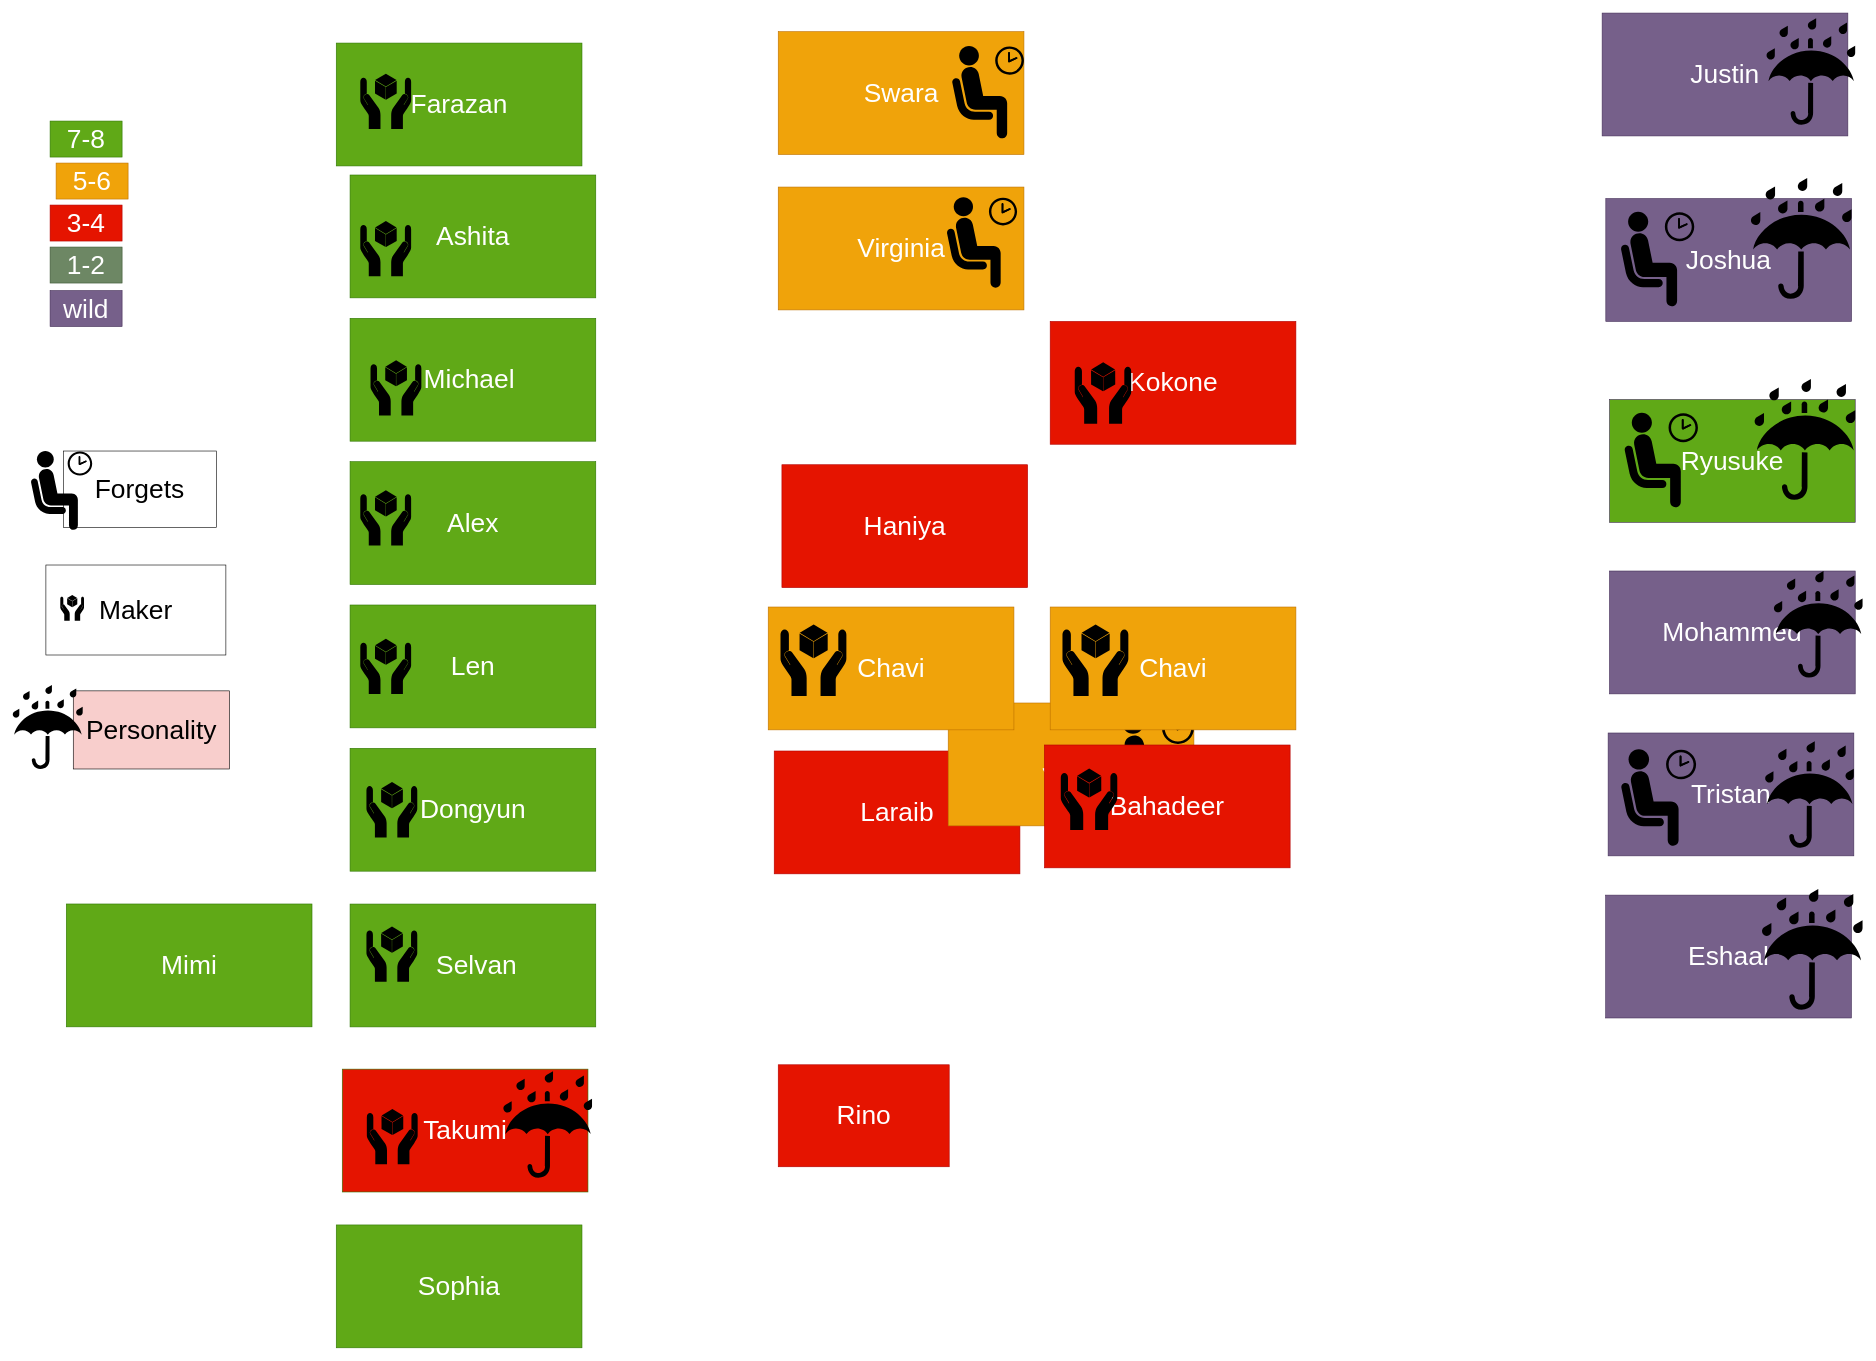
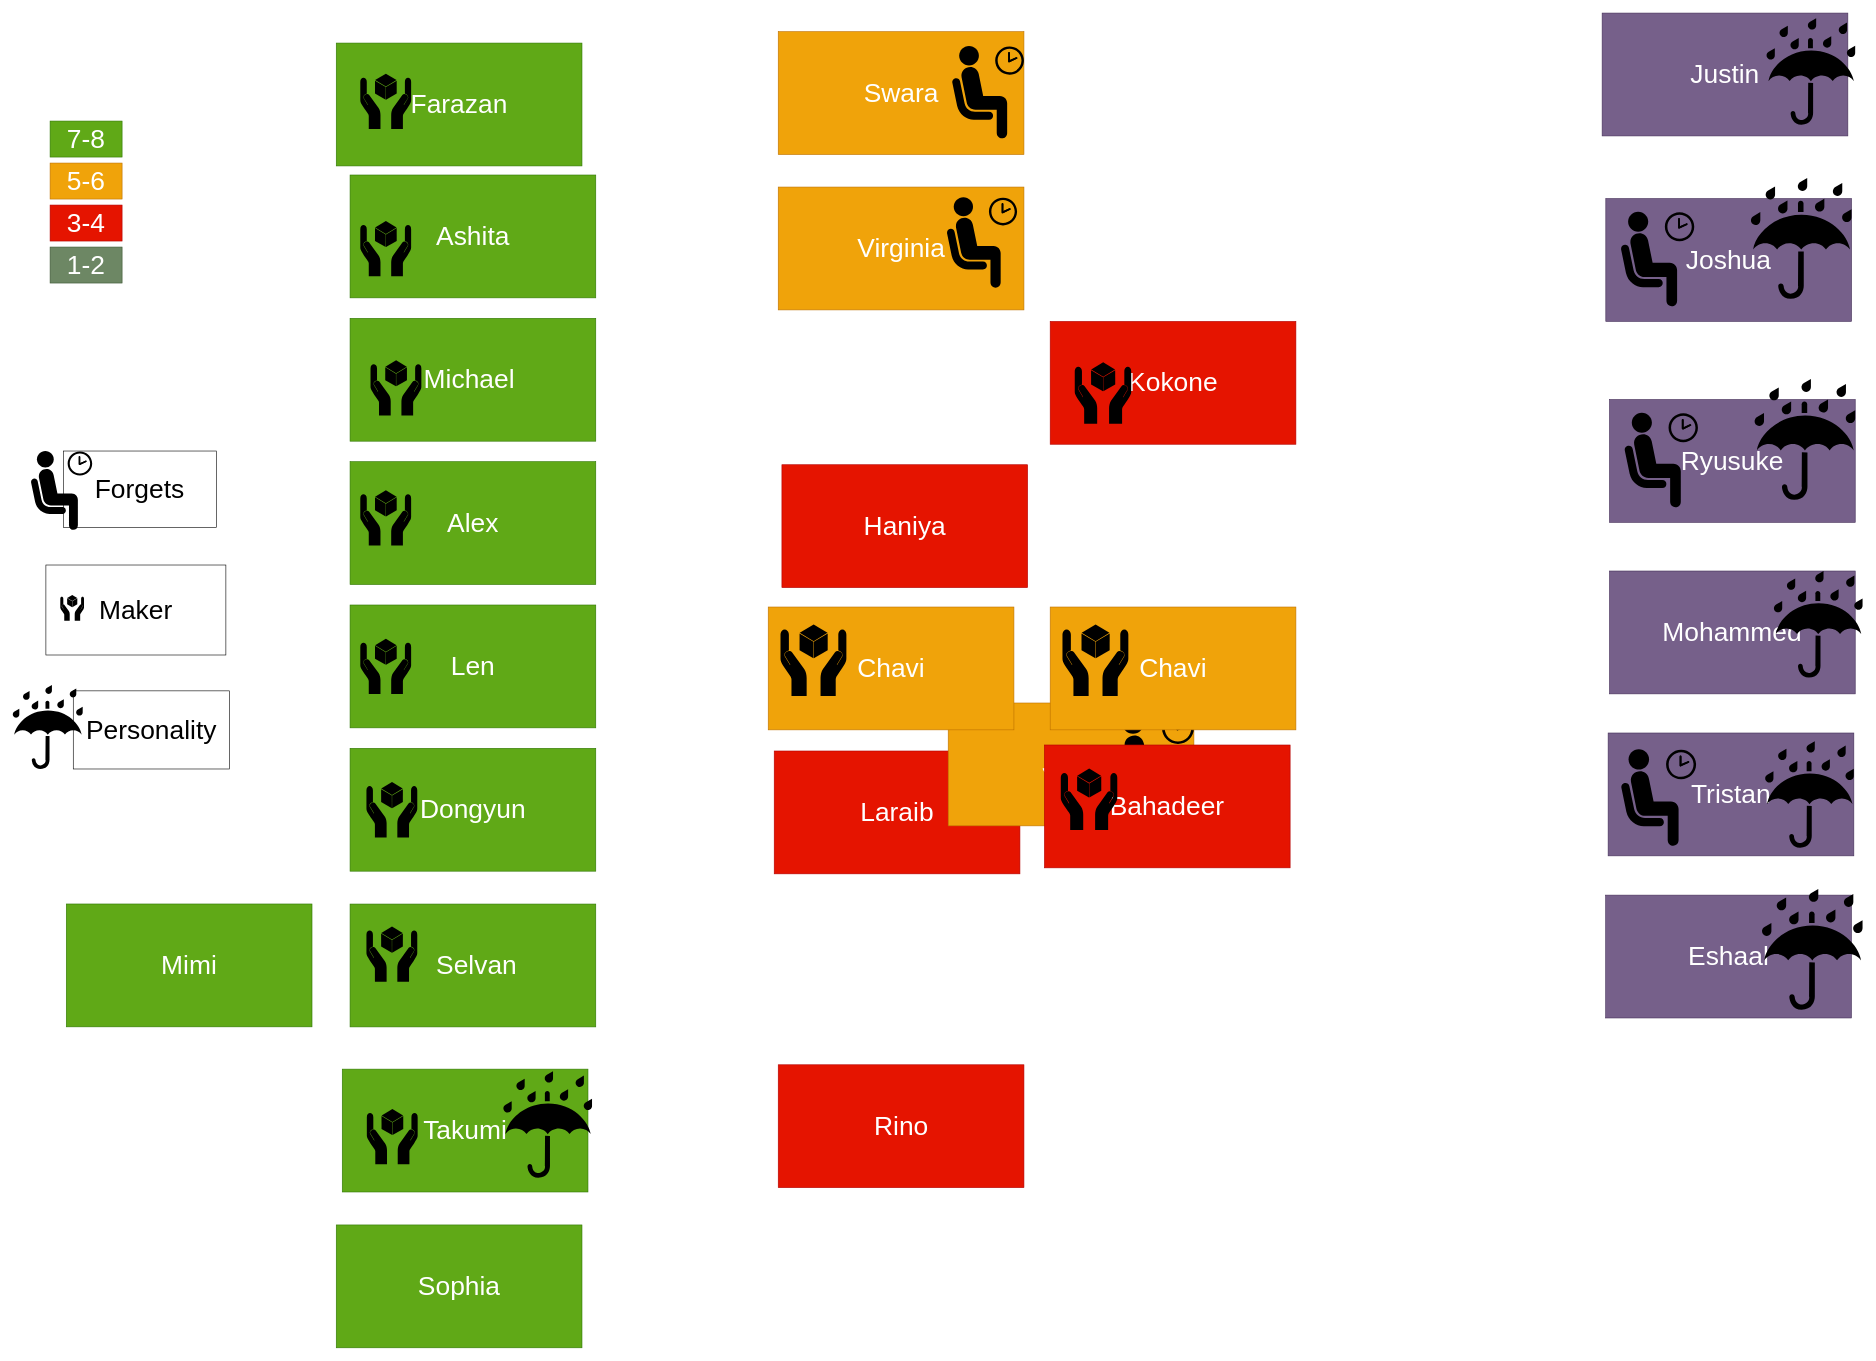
(92, 181) -> (86, 181)
(86, 308) -> none
(1733, 461) -> (1733, 461)
(151, 730) -> (151, 730)
(864, 1116) -> (901, 1126)
(465, 1131) -> (465, 1131)
